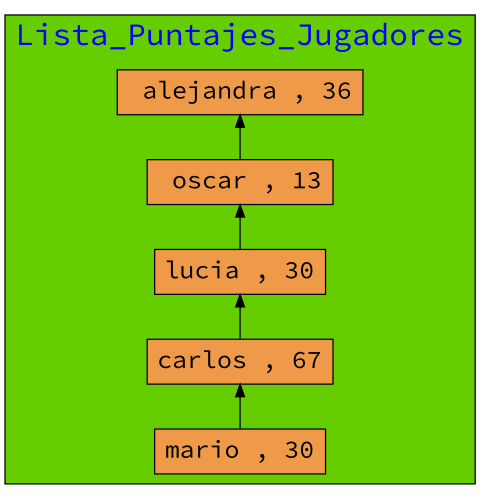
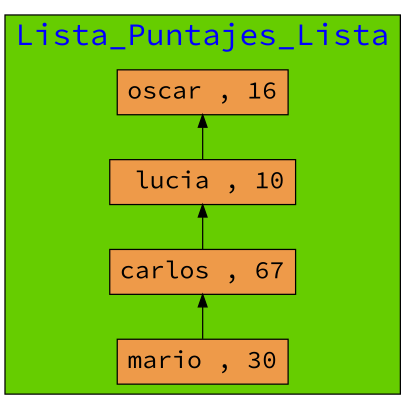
(240, 37) -> (203, 37)
(240, 92) -> none
(240, 182) -> (203, 92)
(240, 272) -> (203, 182)
